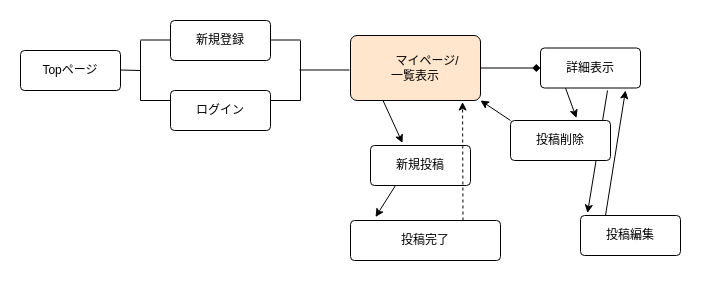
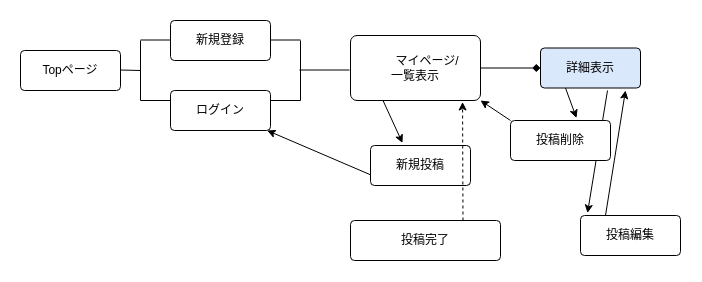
(416, 68) -> (416, 68)
(591, 68) -> (591, 68)
(387, 199) -> (322, 154)
